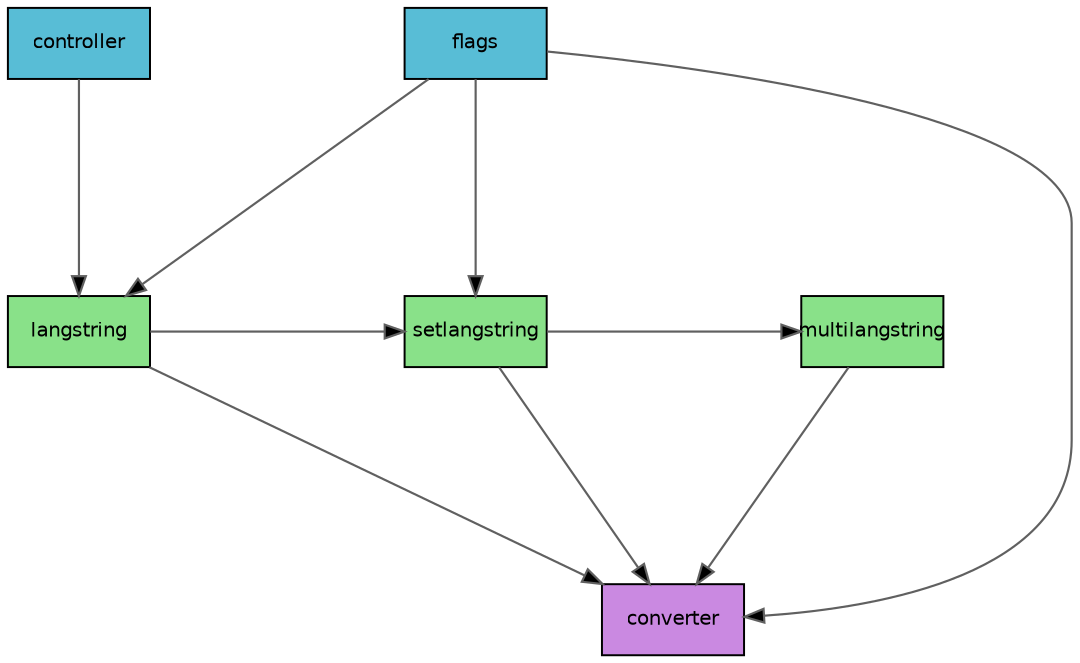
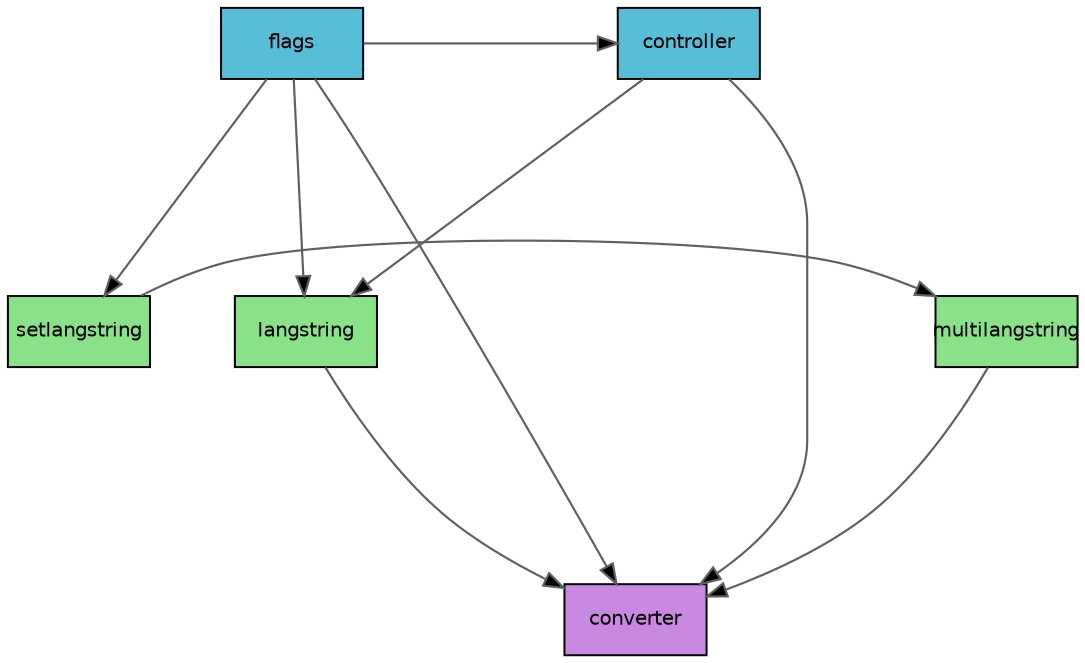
none -> (481, 43)
(267, 332) -> none
(569, 467) -> (807, 331)
